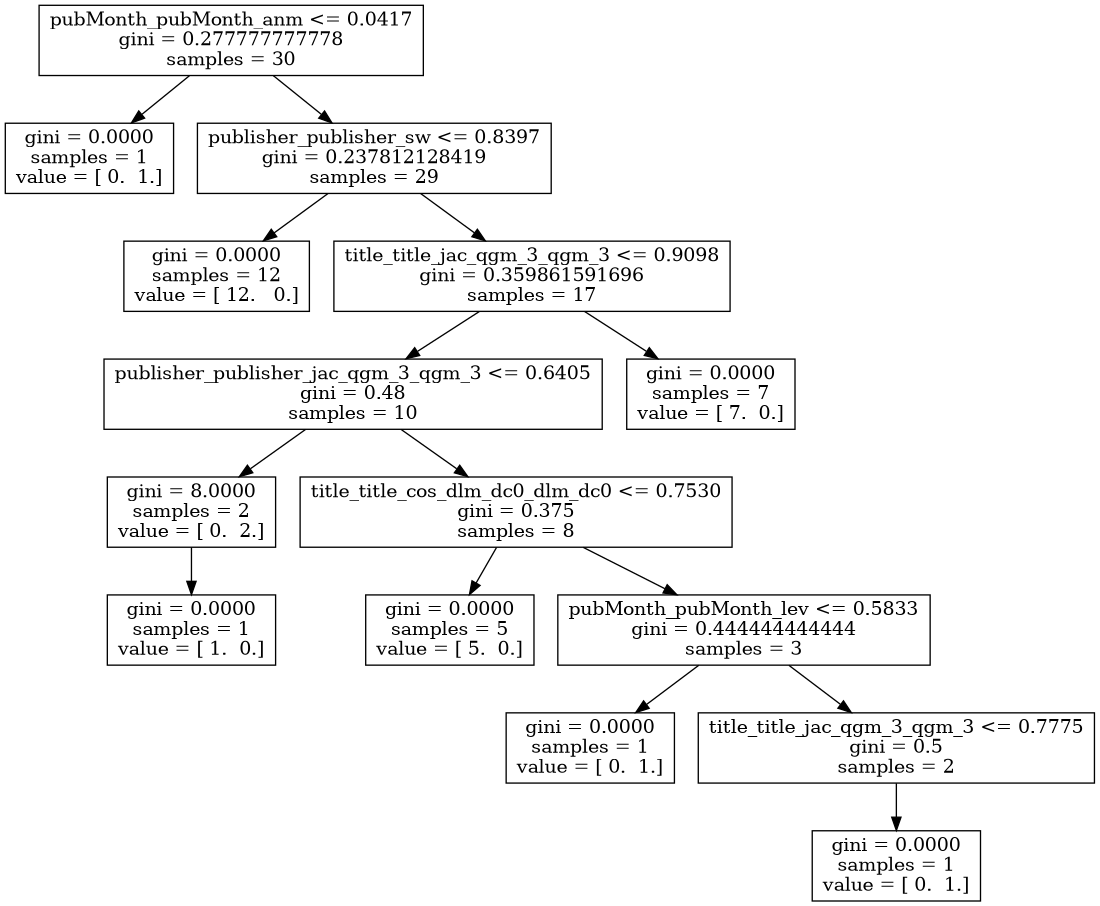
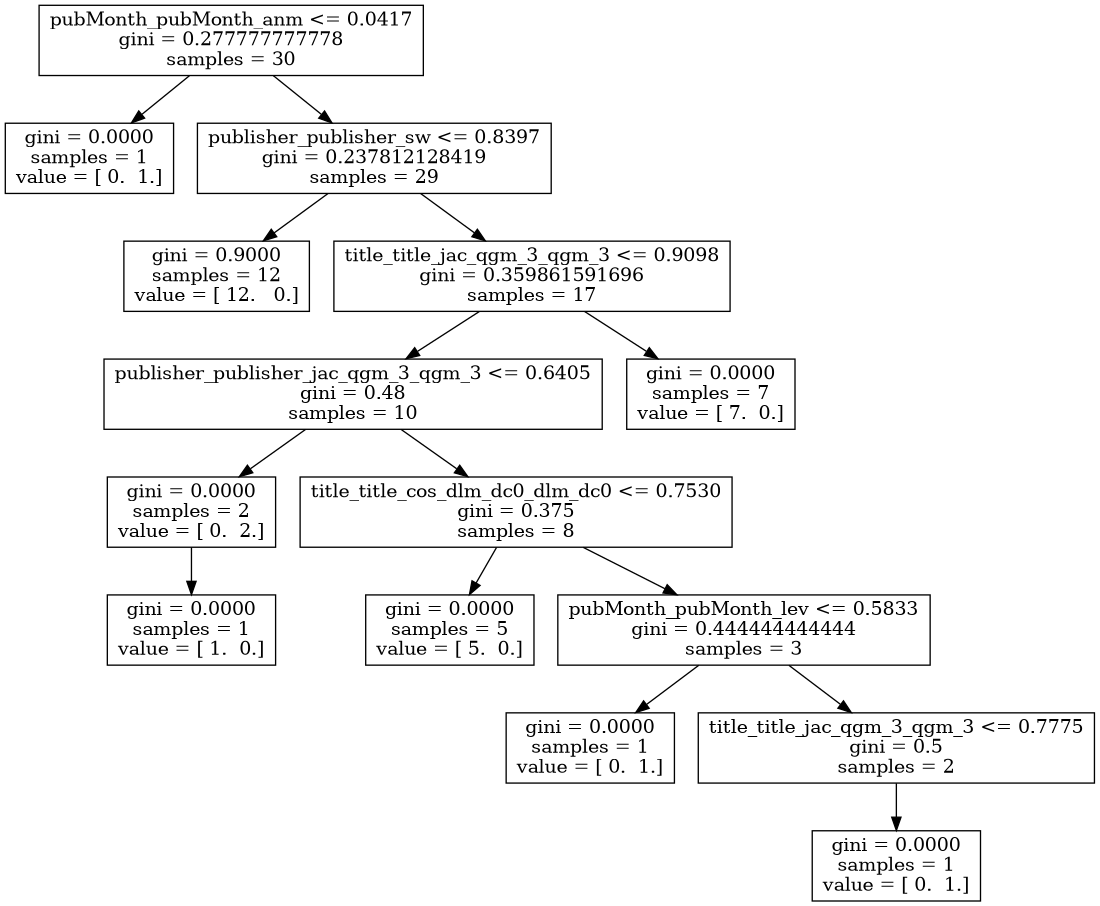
(217, 276) -> (217, 276)
(191, 512) -> (191, 512)
